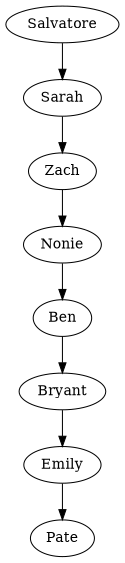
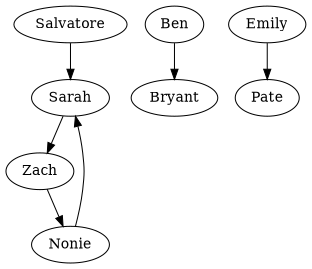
(62, 276) -> (84, 176)
(62, 423) -> none
